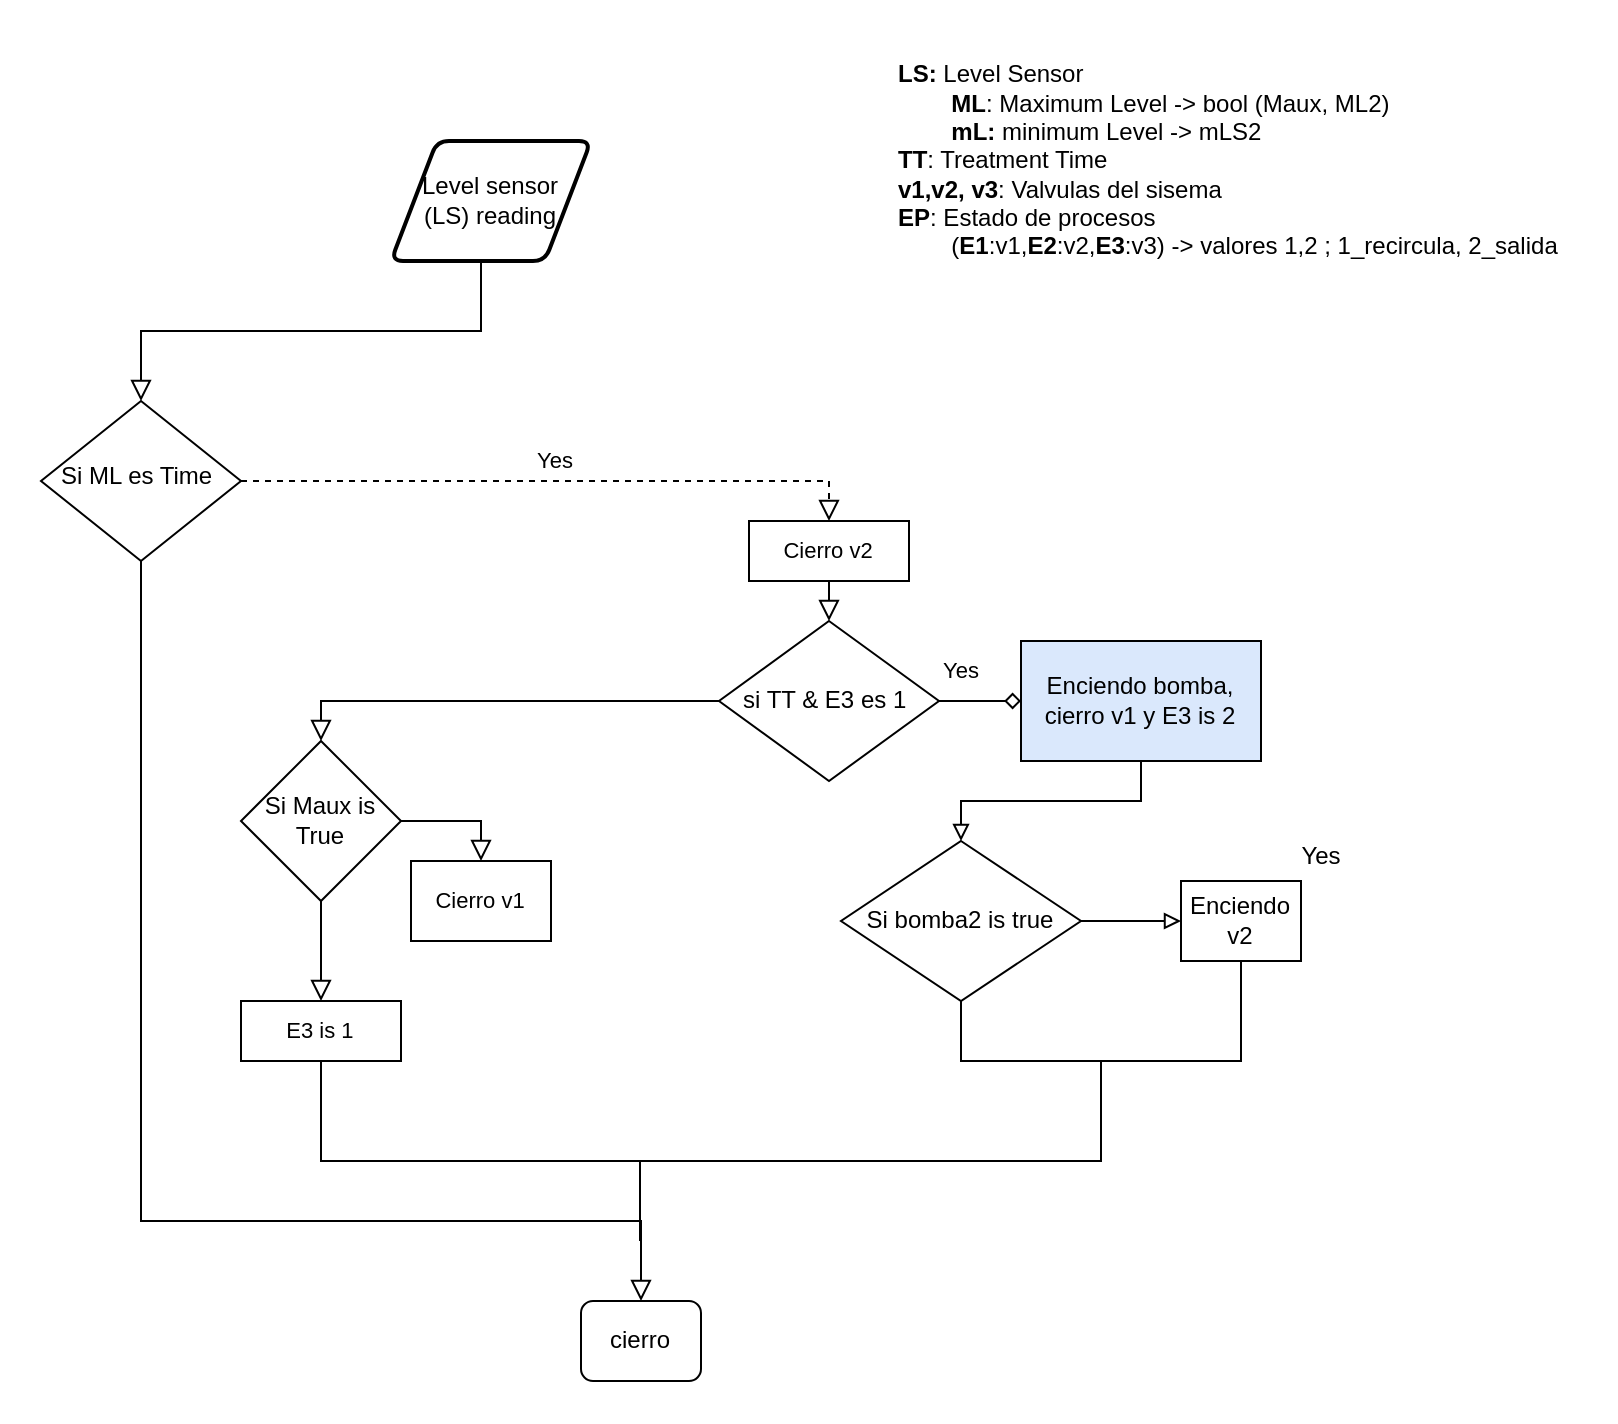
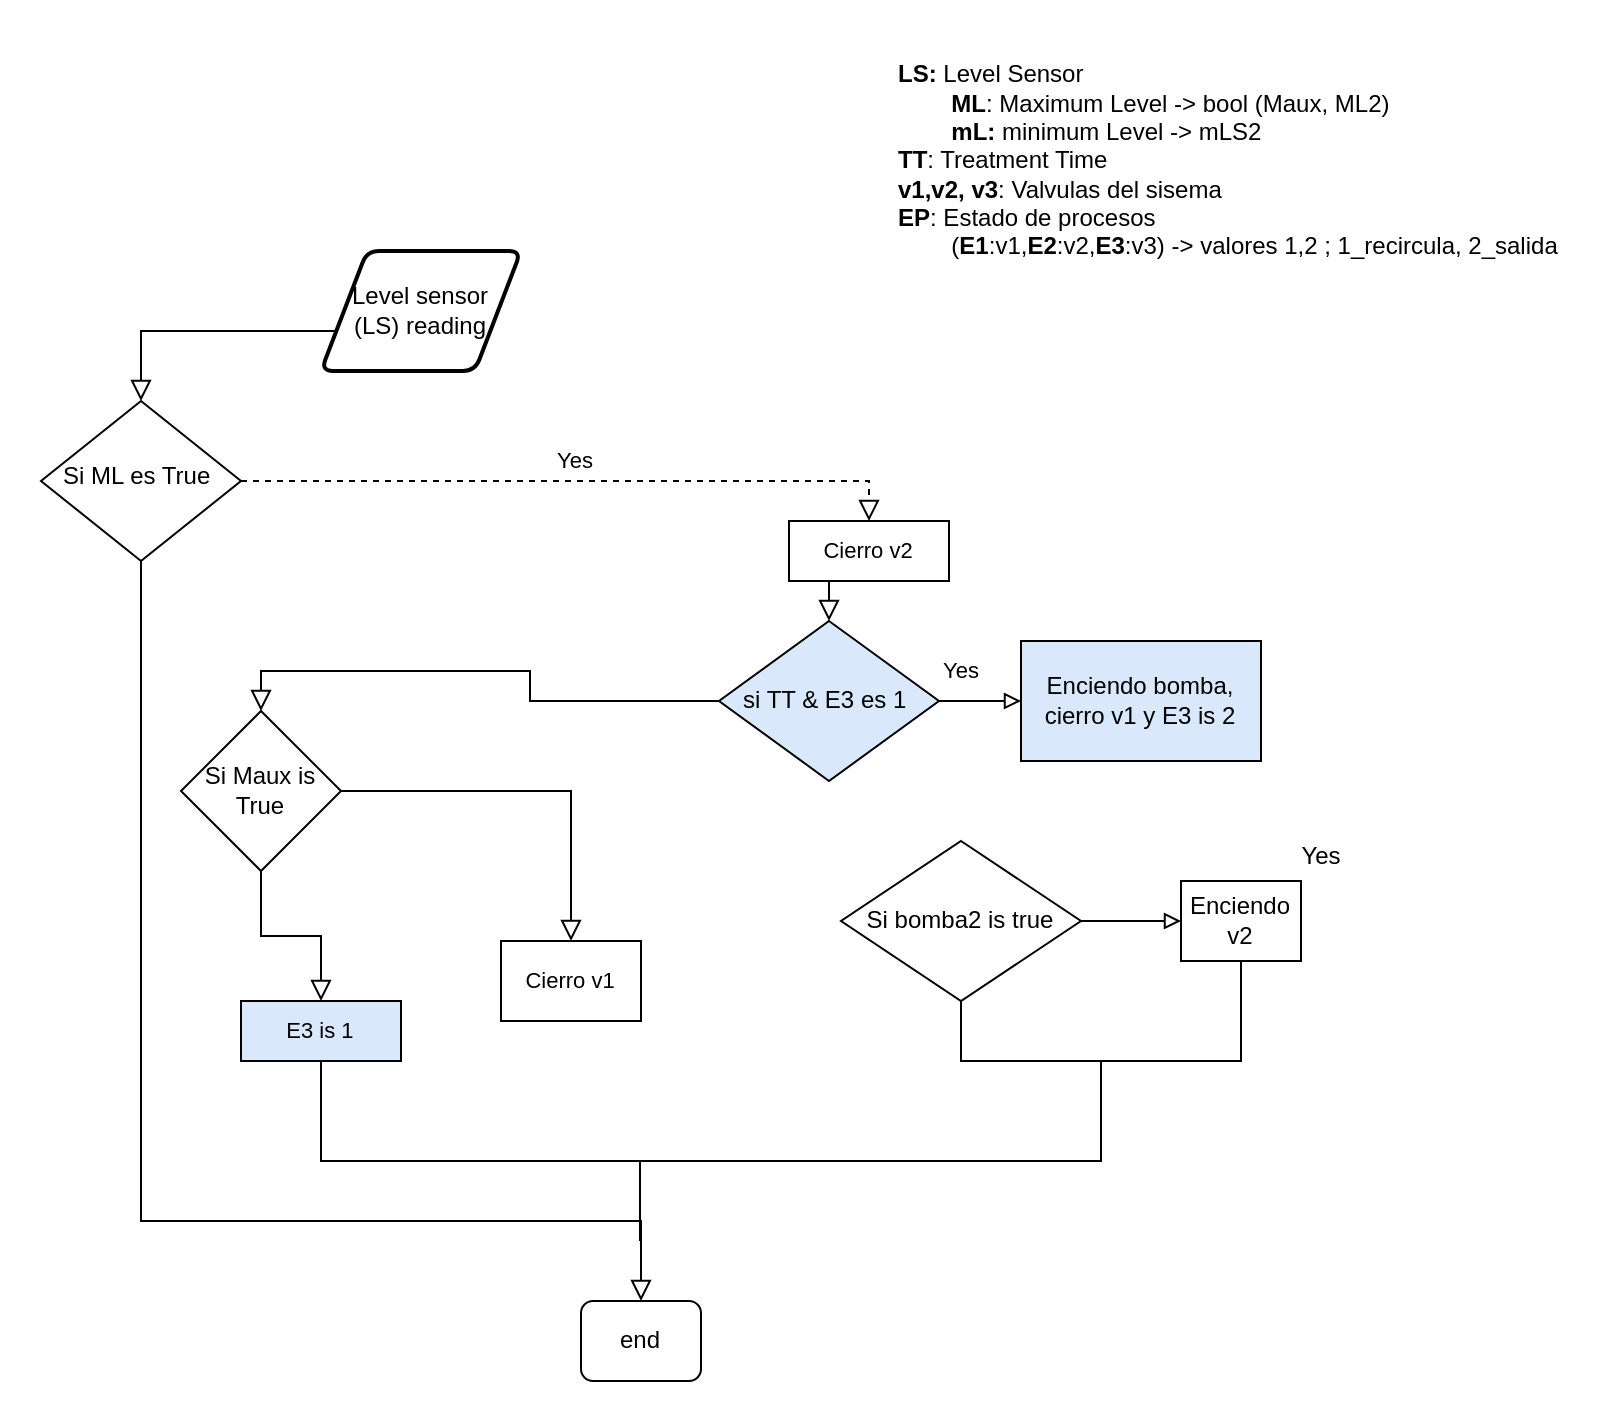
(491, 201) -> (421, 311)
(141, 477) -> (141, 477)
(829, 551) -> (869, 551)
(829, 701) -> (829, 701)
(1004, 701) -> (1003, 701)
(1060, 801) -> none
(321, 821) -> (261, 791)
(481, 901) -> (571, 981)
(321, 1031) -> (321, 1031)
(641, 1341) -> (641, 1341)
